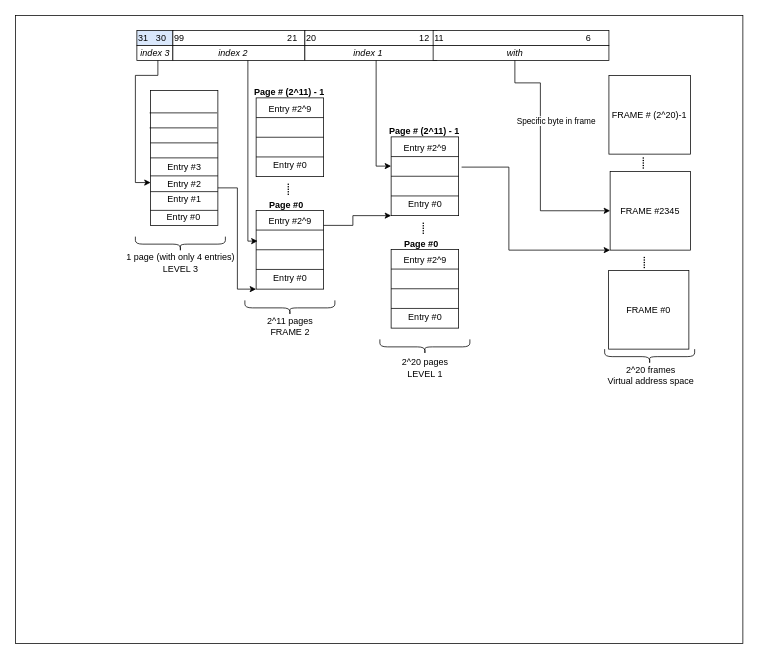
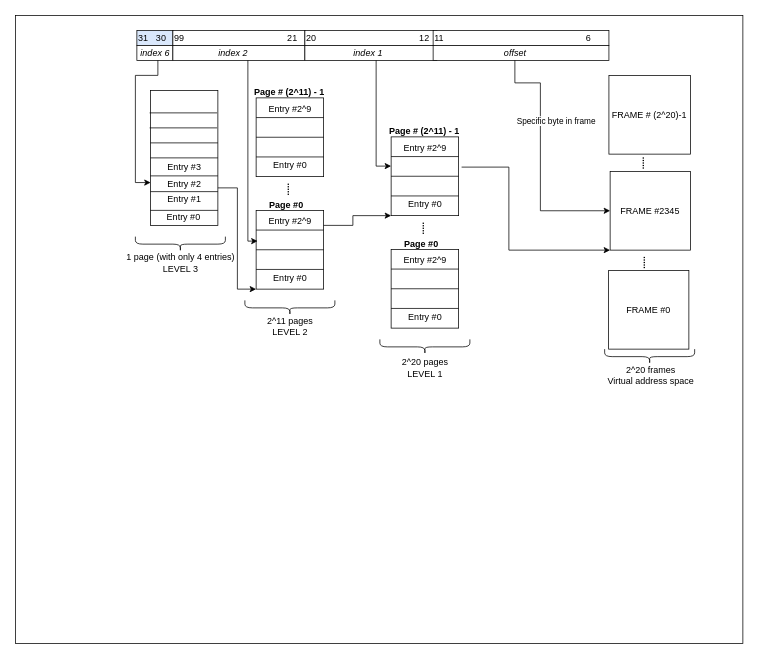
(155, 53) -> (155, 53)
(515, 53) -> (515, 53)
(290, 327) -> (290, 327)
